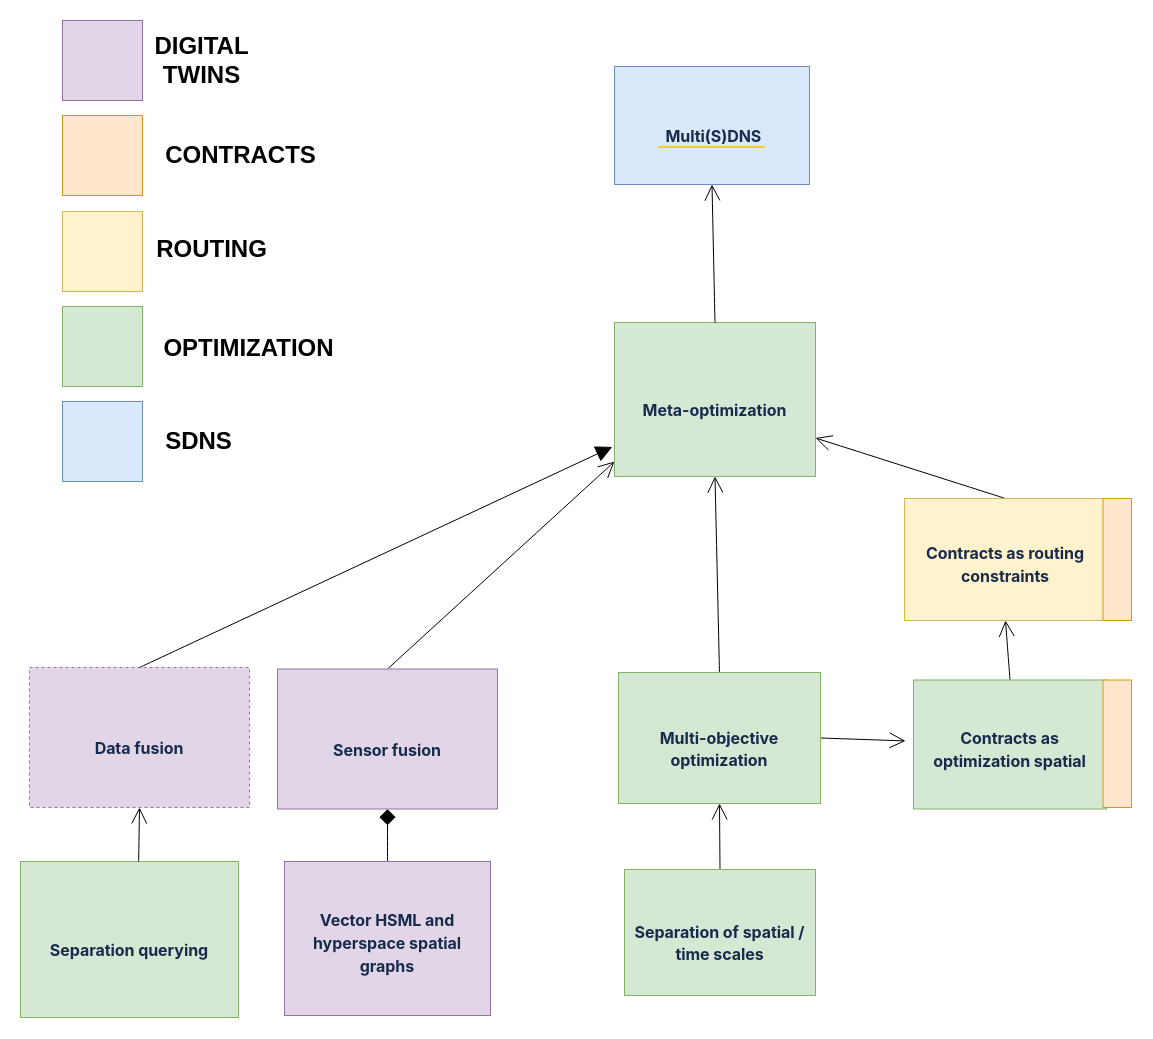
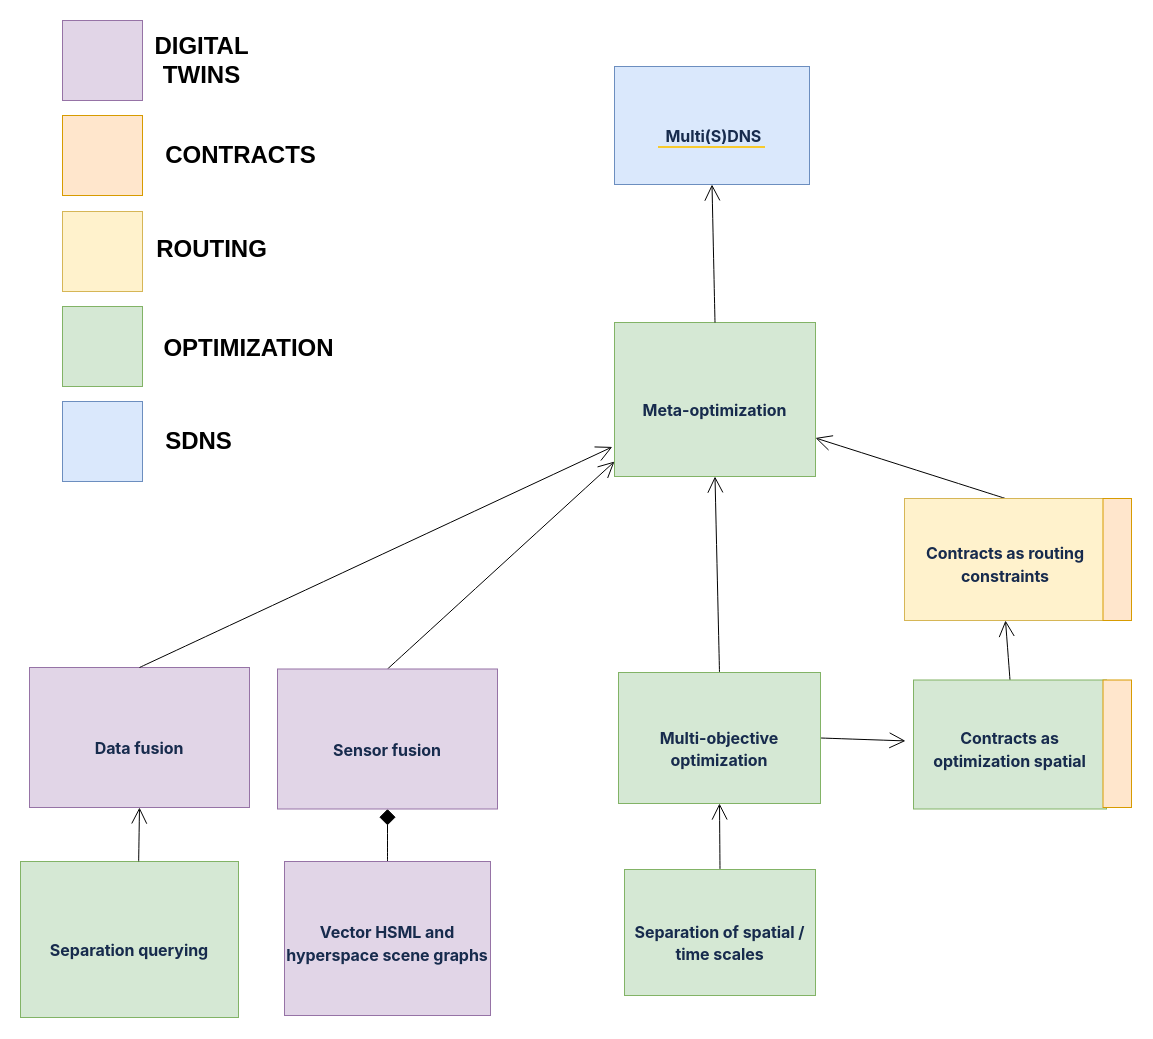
(597, 454) -> (603, 451)
(140, 738) -> (140, 738)
(388, 939) -> (388, 939)
